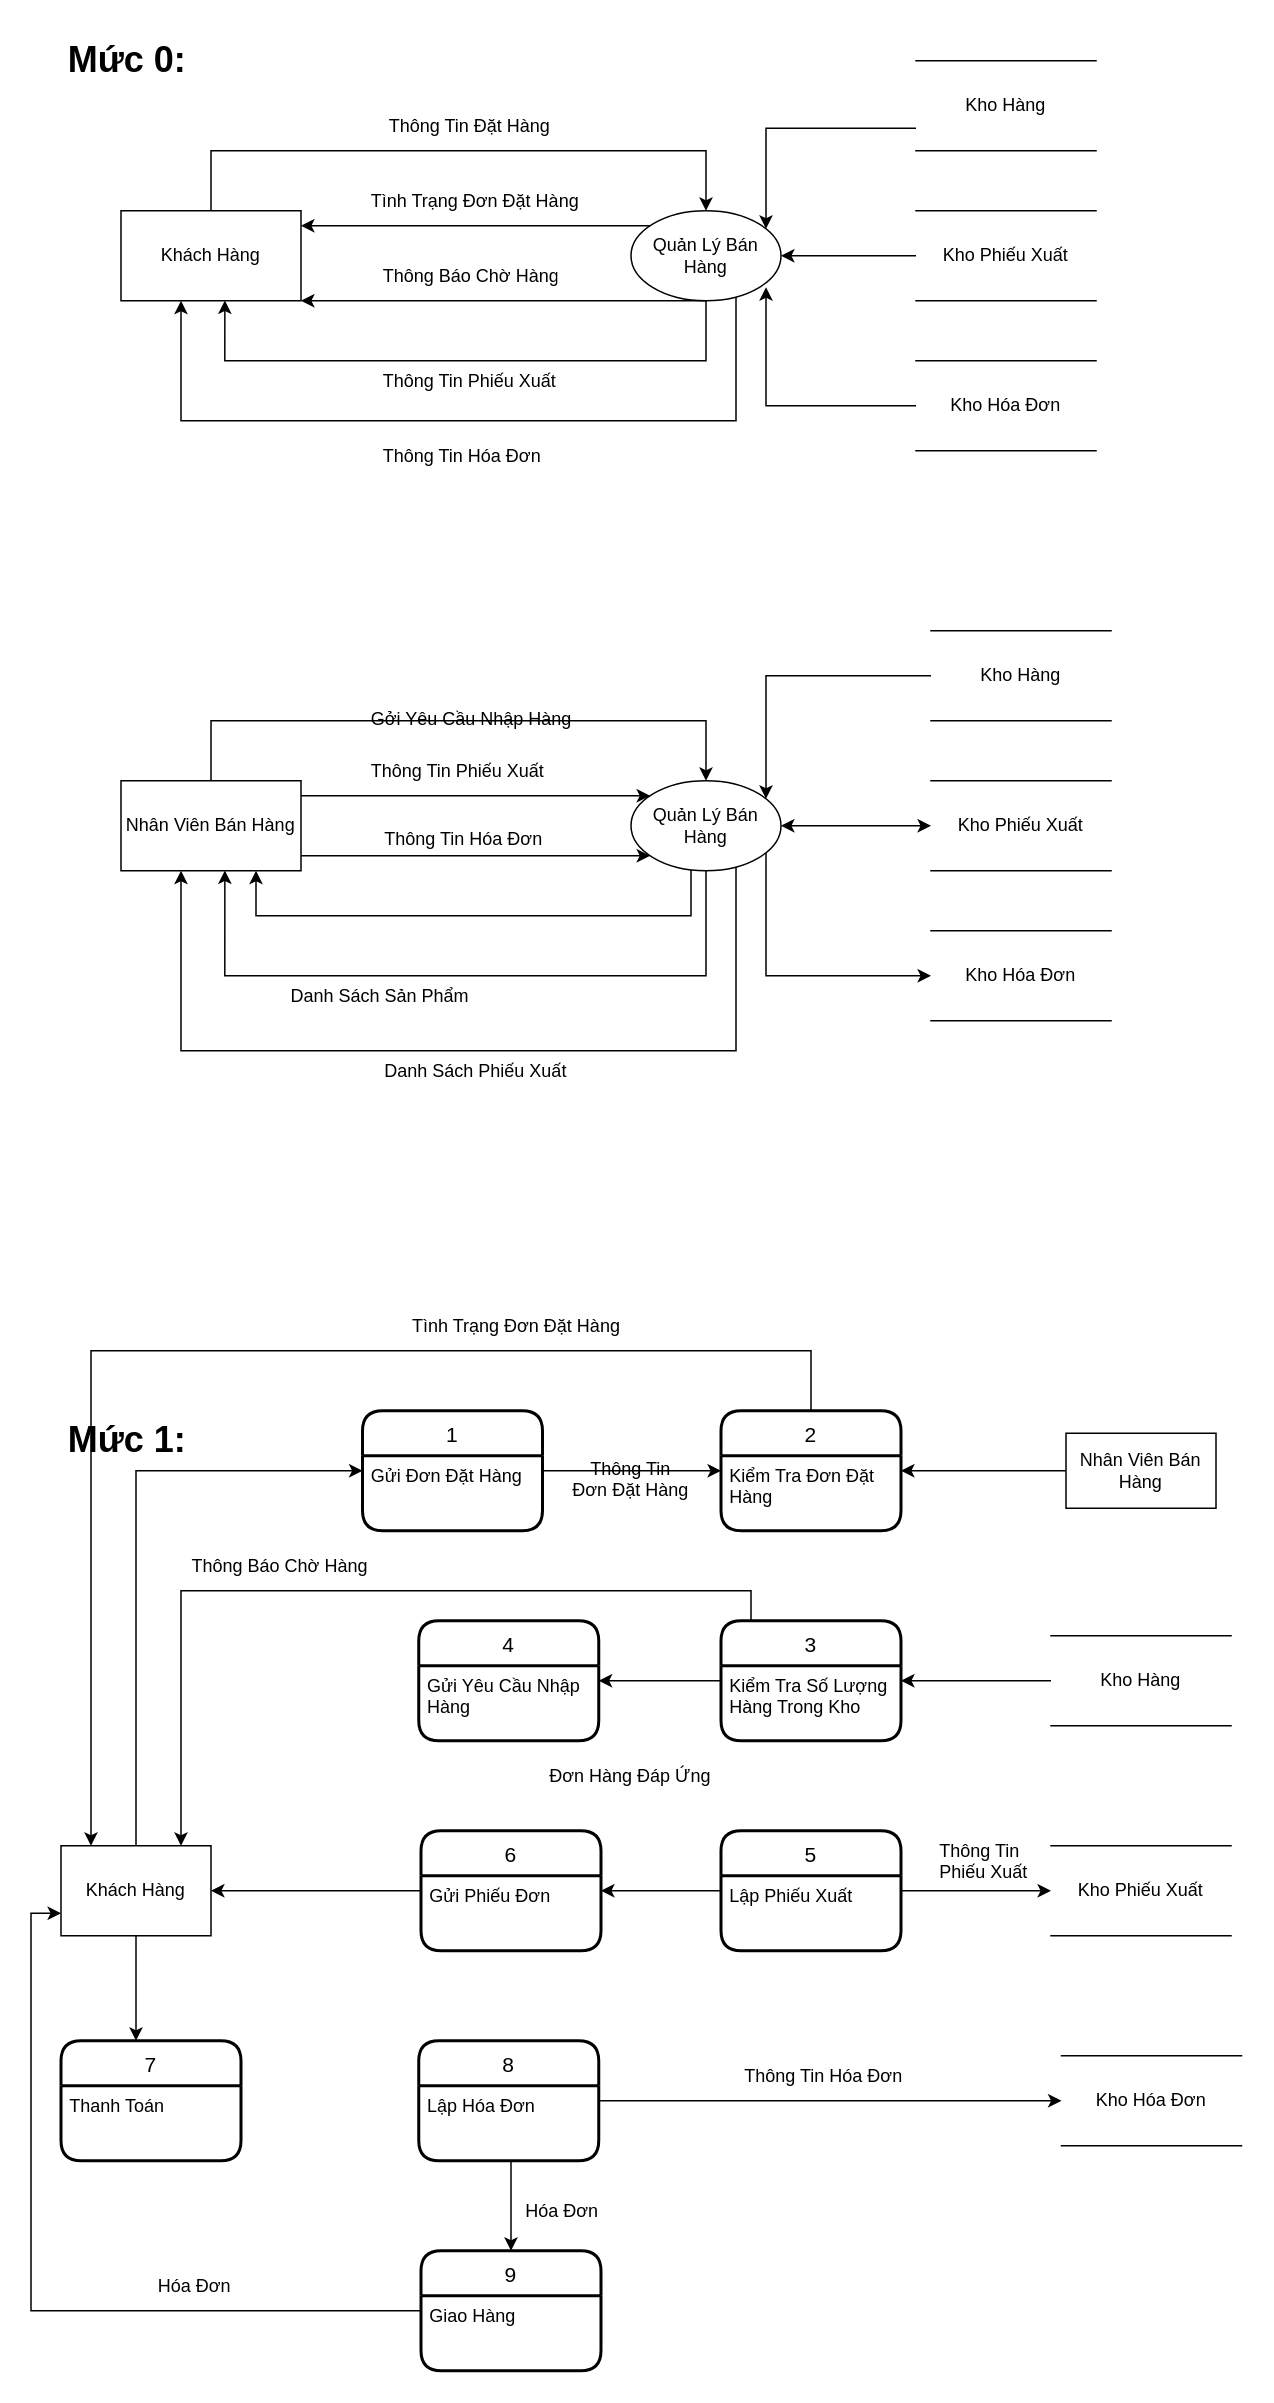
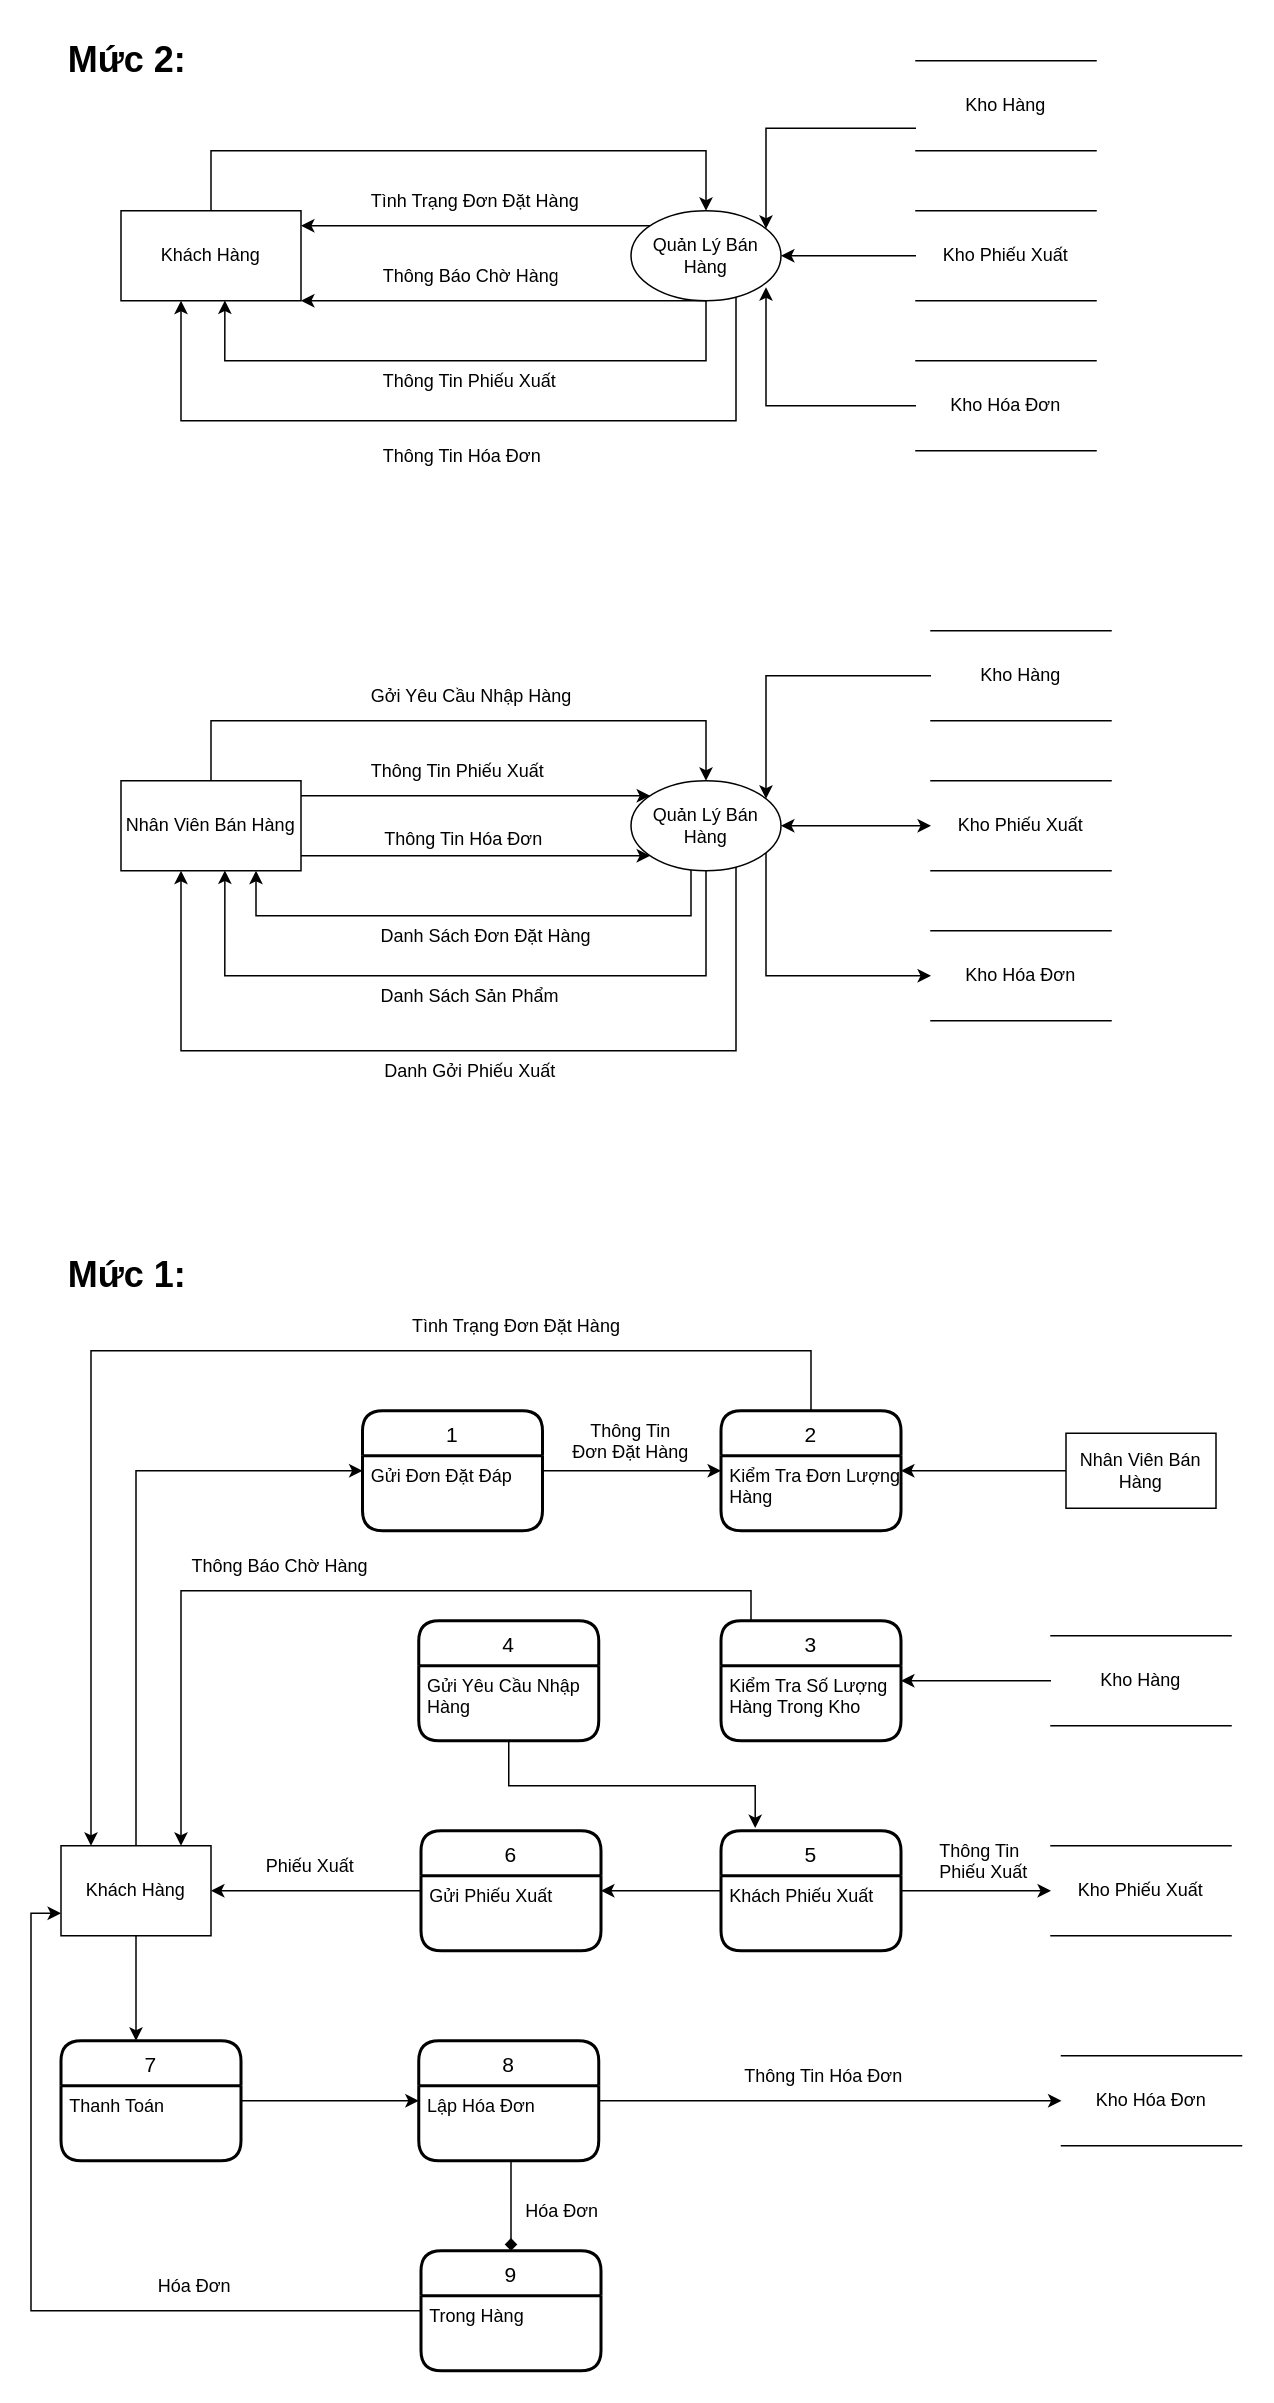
(94, 27) -> (94, 27)
(470, 128) -> none
(474, 713) -> (474, 691)
none -> (485, 931)
(380, 991) -> (470, 991)
(475, 1071) -> (468, 1071)
(203, 1433) -> (203, 1268)
(442, 1476) -> (437, 1476)
(800, 1476) -> (810, 1476)
(631, 1478) -> (631, 1441)
(664, 1681) -> none
(631, 1778) -> none
none -> (626, 1786)
none -> (310, 1868)
(485, 1896) -> (490, 1896)
(793, 1896) -> (803, 1896)
none -> (325, 2101)
(511, 2239) -> (511, 2238)
(470, 2316) -> (477, 2316)
